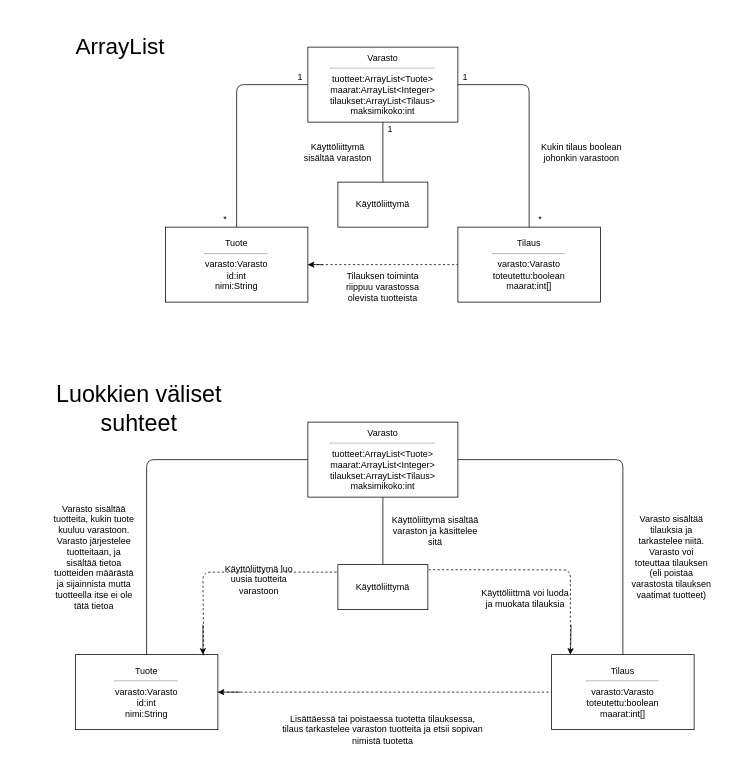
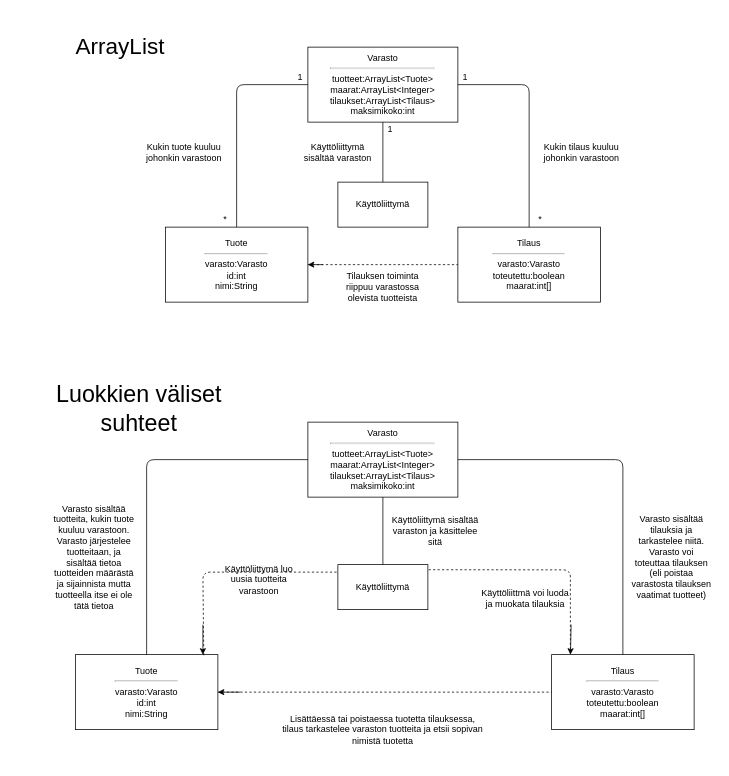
none -> (184, 152)
(582, 152) -> (582, 152)
